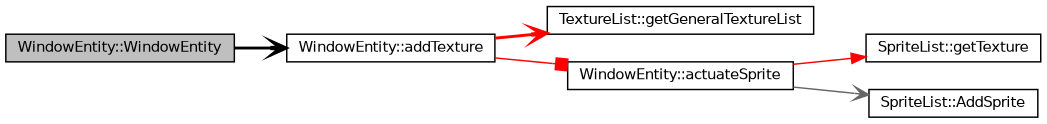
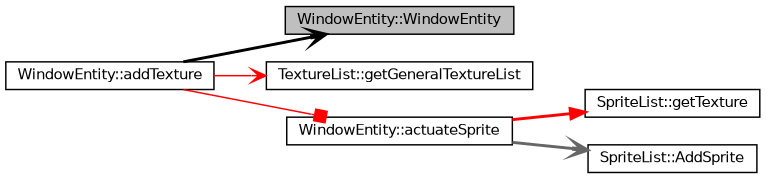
(514, 36) -> (233, 76)
(253, 48) -> (247, 49)
(822, 61) -> (541, 117)
(824, 90) -> (543, 146)
